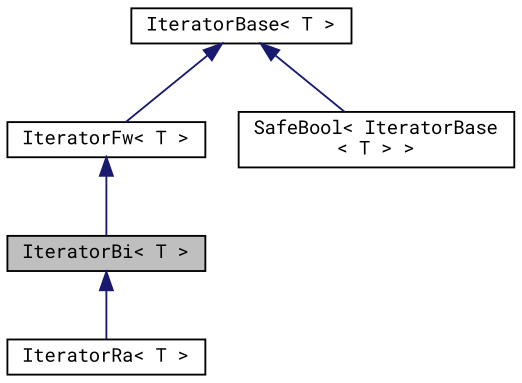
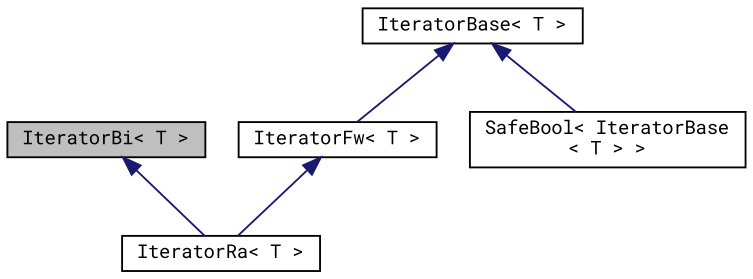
(106, 206) -> (272, 203)
